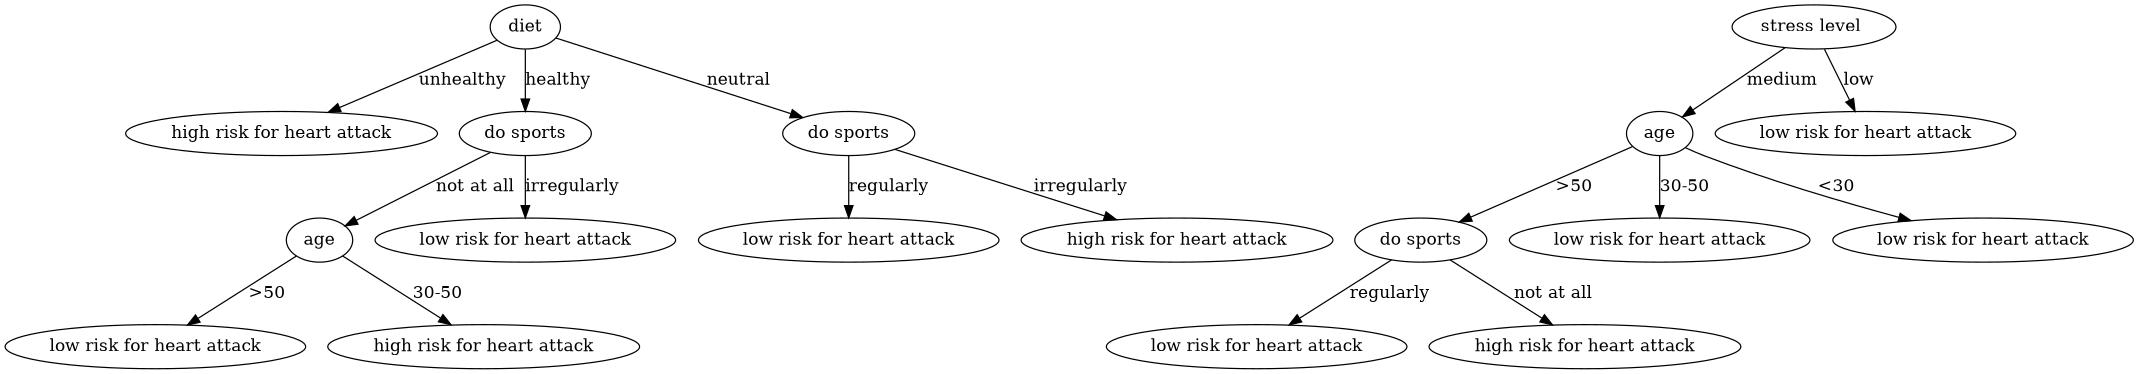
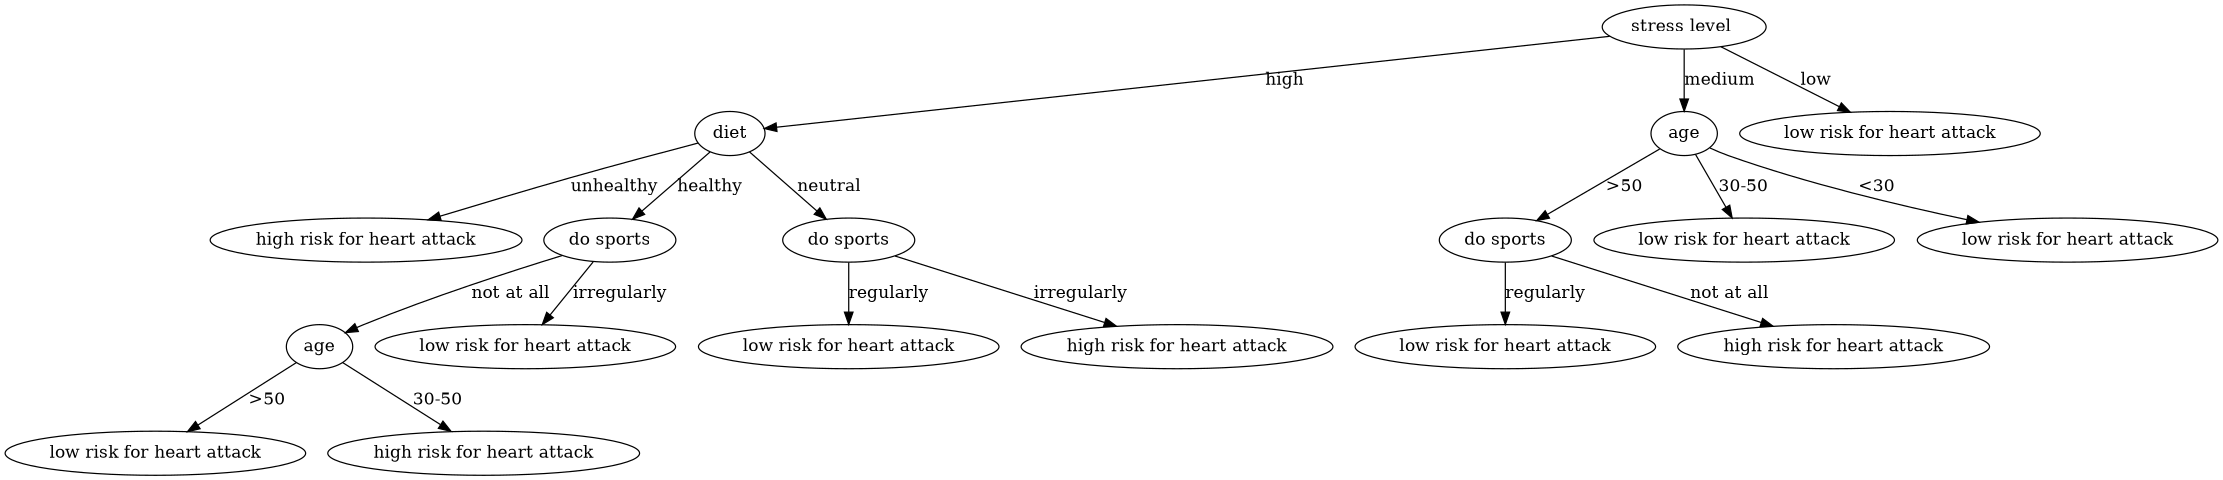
none -> (1193, 82)
